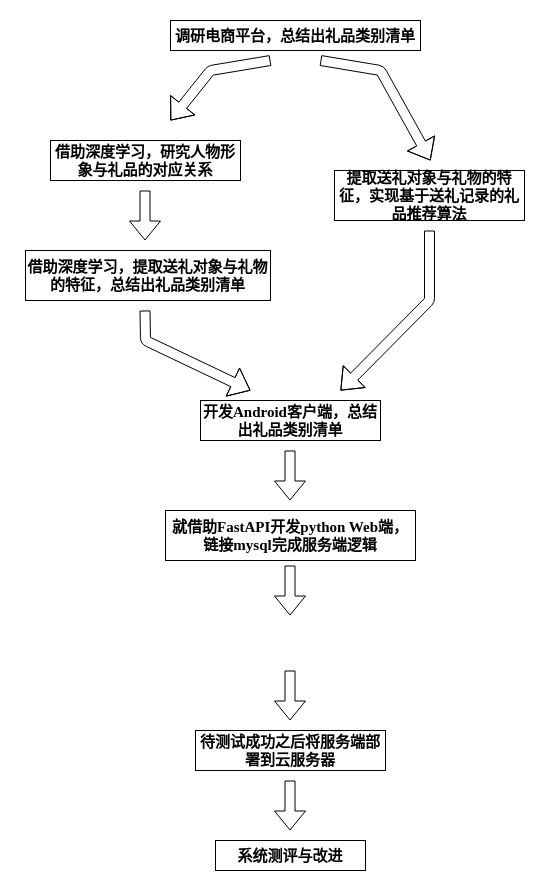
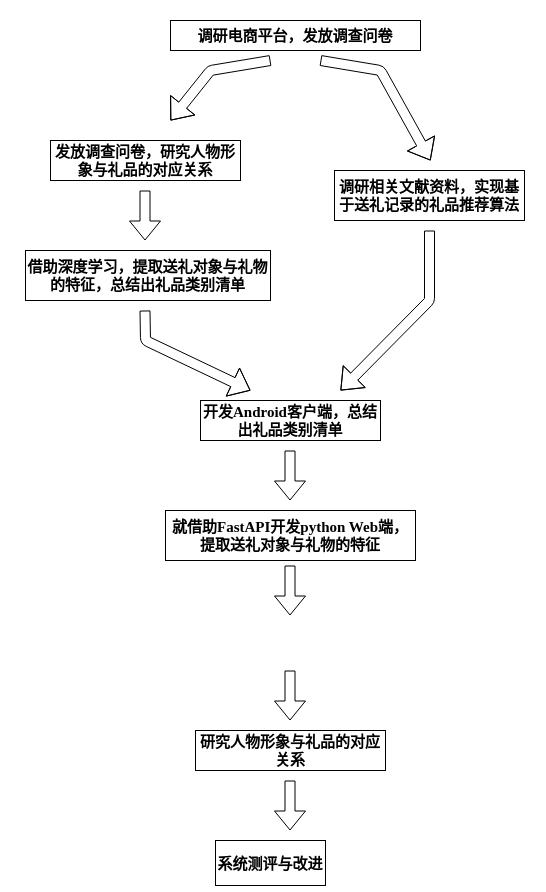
(296, 36) -> (296, 36)
(146, 161) -> (146, 161)
(430, 196) -> (430, 196)
(291, 536) -> (291, 536)
(291, 751) -> (291, 751)
(291, 856) -> (271, 863)
